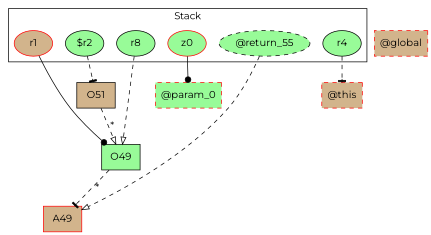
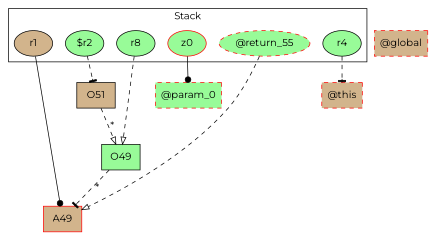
(33, 43) -> (33, 43)
(265, 43) -> (265, 43)
(66, 102) -> (48, 128)
